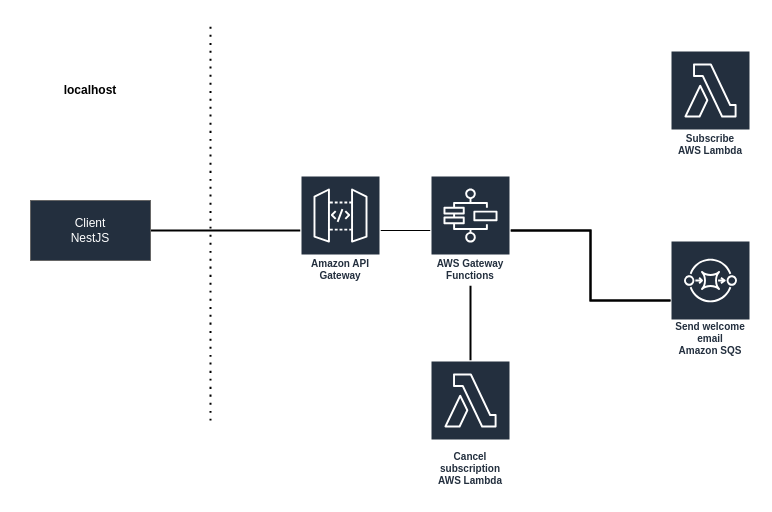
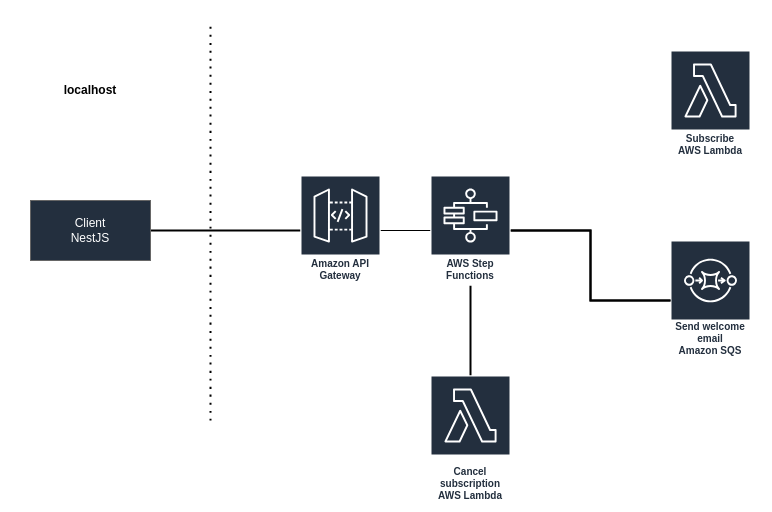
(471, 270) -> (471, 270)
(471, 426) -> (471, 441)
